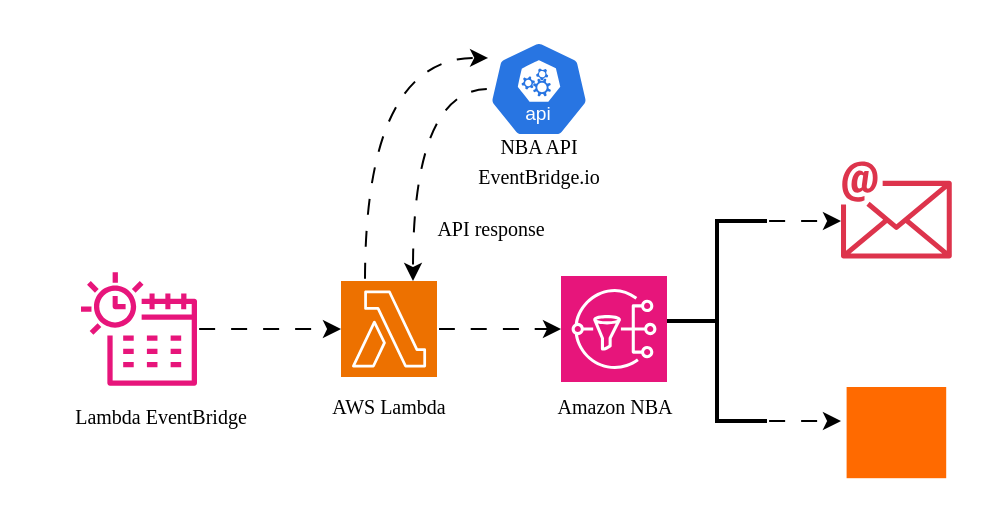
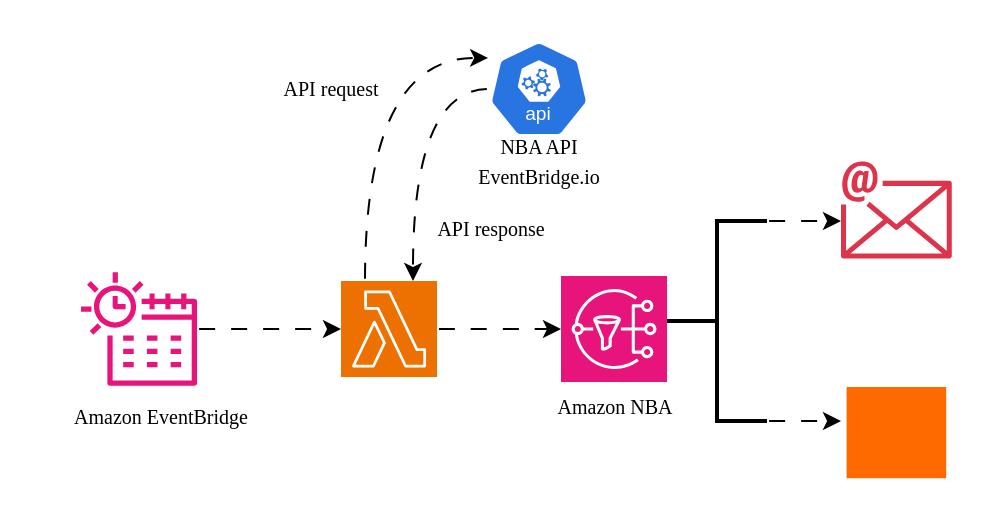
none -> (331, 89)
(389, 407) -> none
(162, 417) -> (162, 417)
